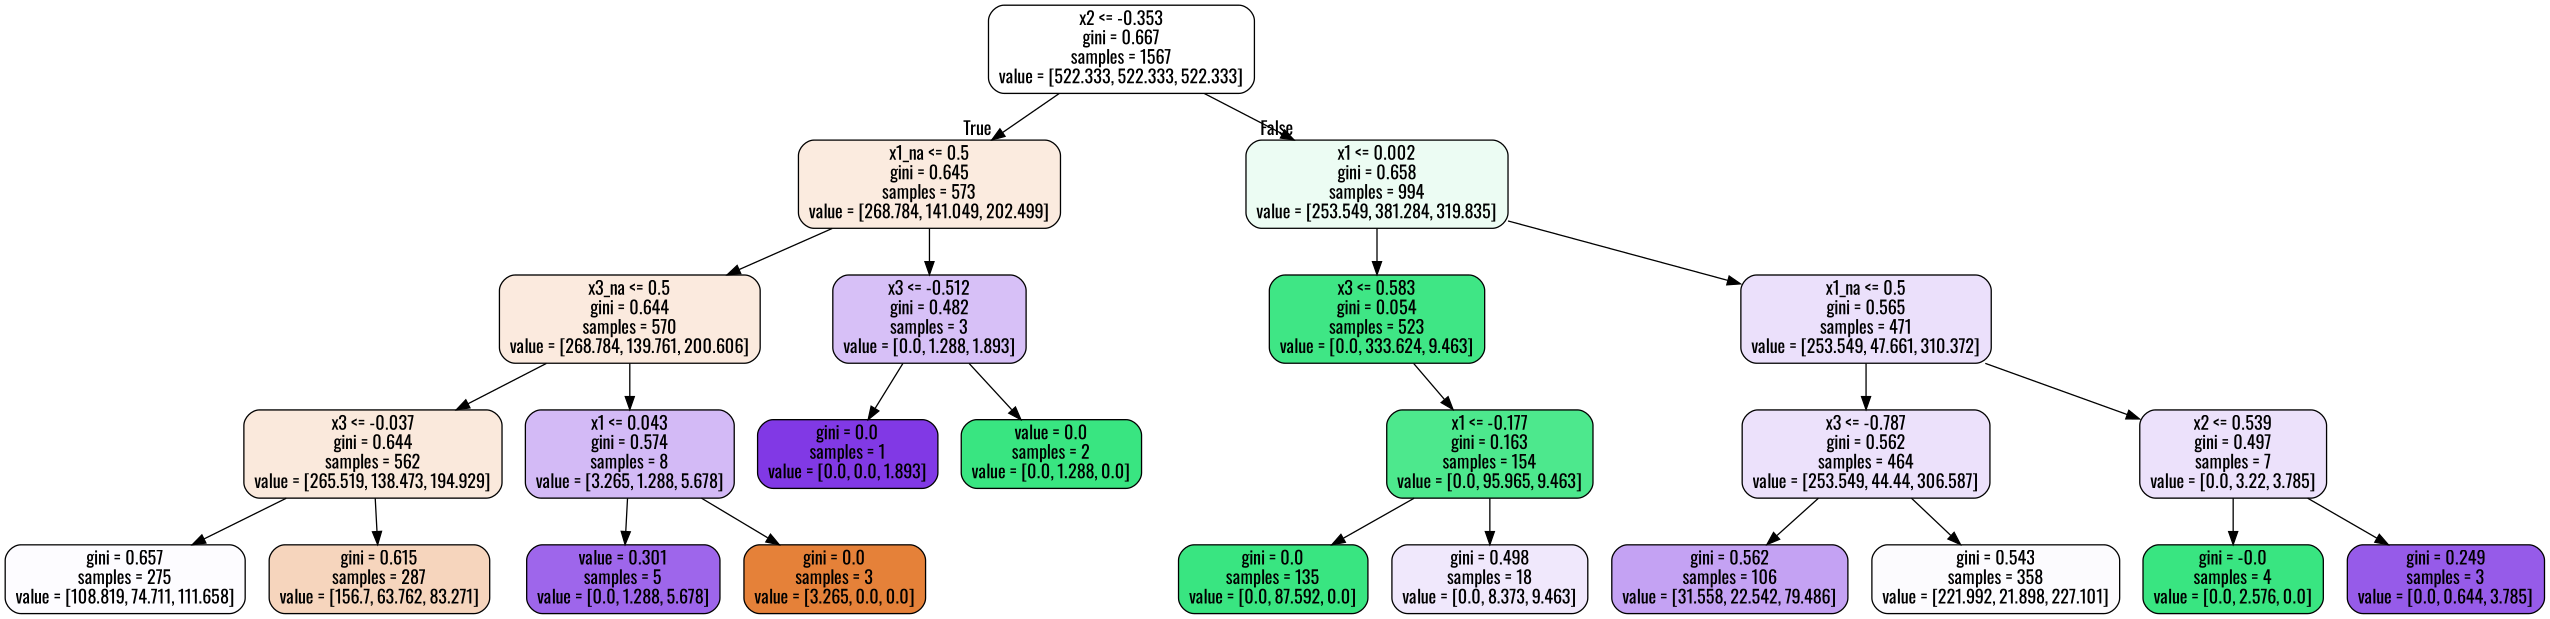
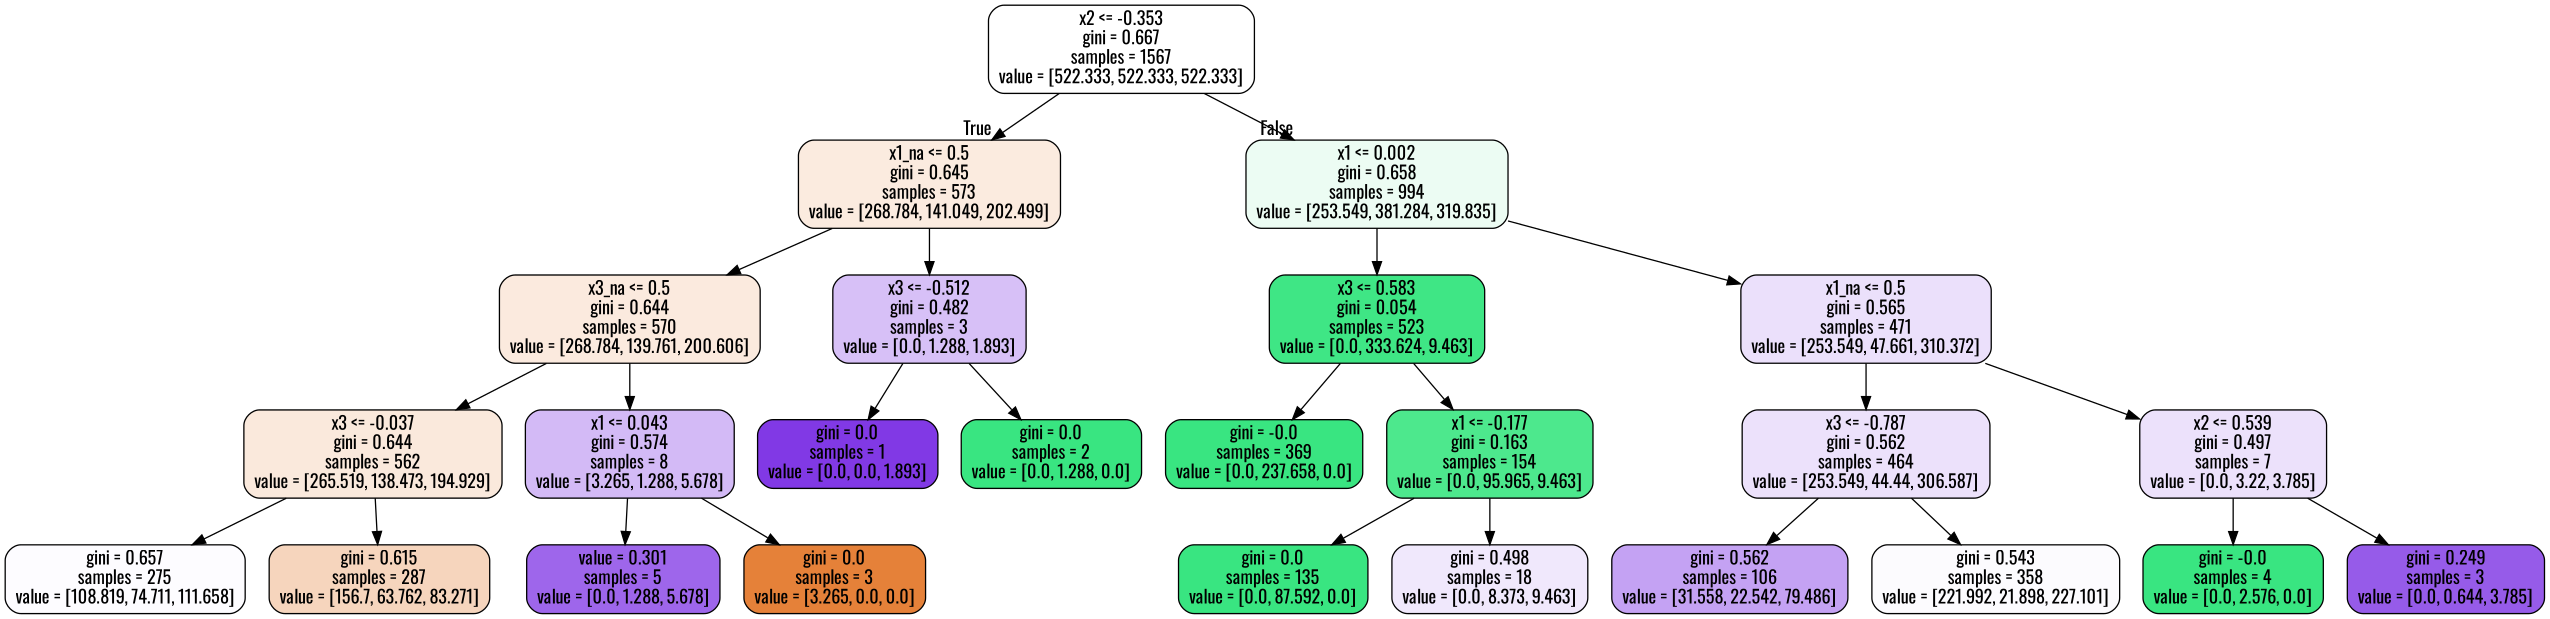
(1051, 454) -> (1051, 454)
none -> (1264, 454)
